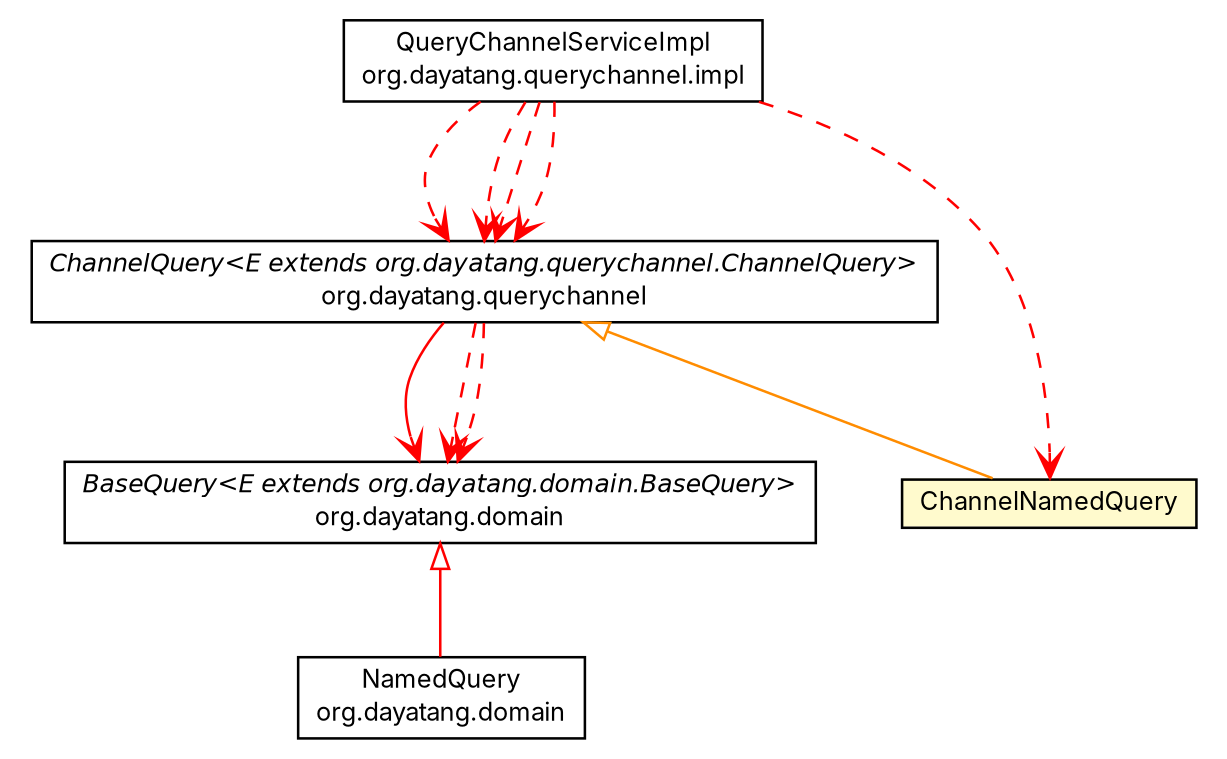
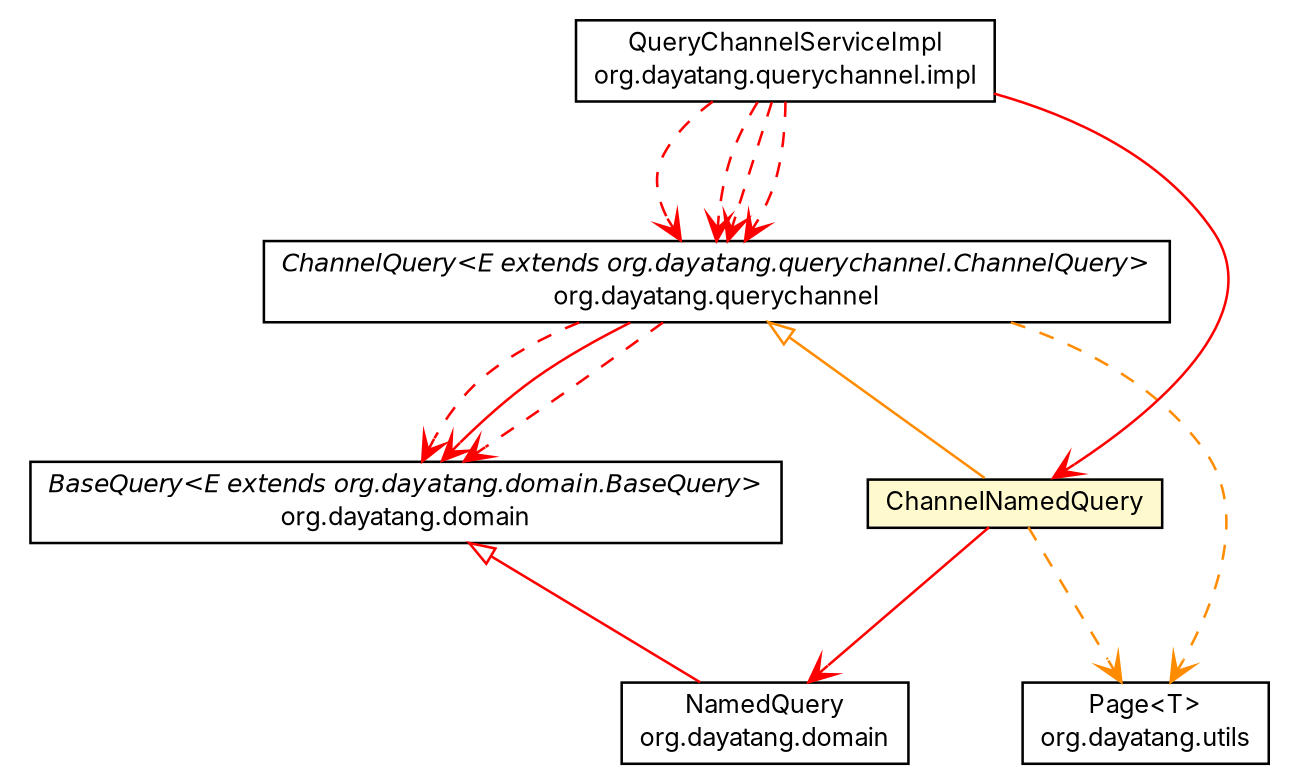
(972, 222) -> (1220, 248)
none -> (909, 596)
none -> (1144, 723)
